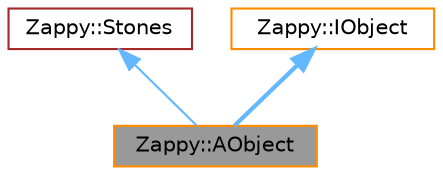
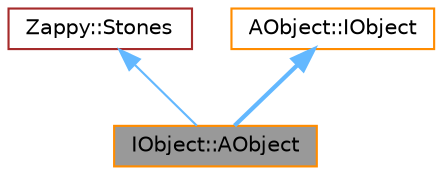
(333, 29) -> (333, 29)
(215, 146) -> (215, 146)
